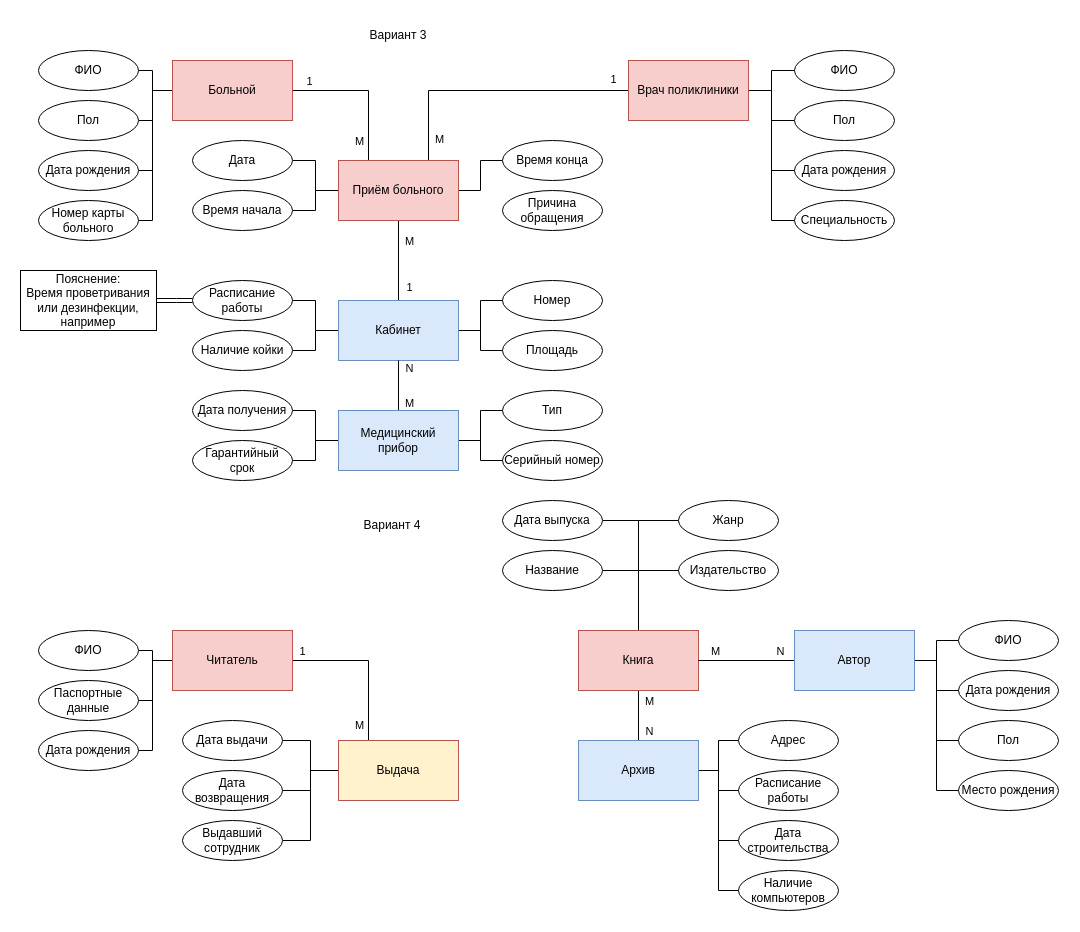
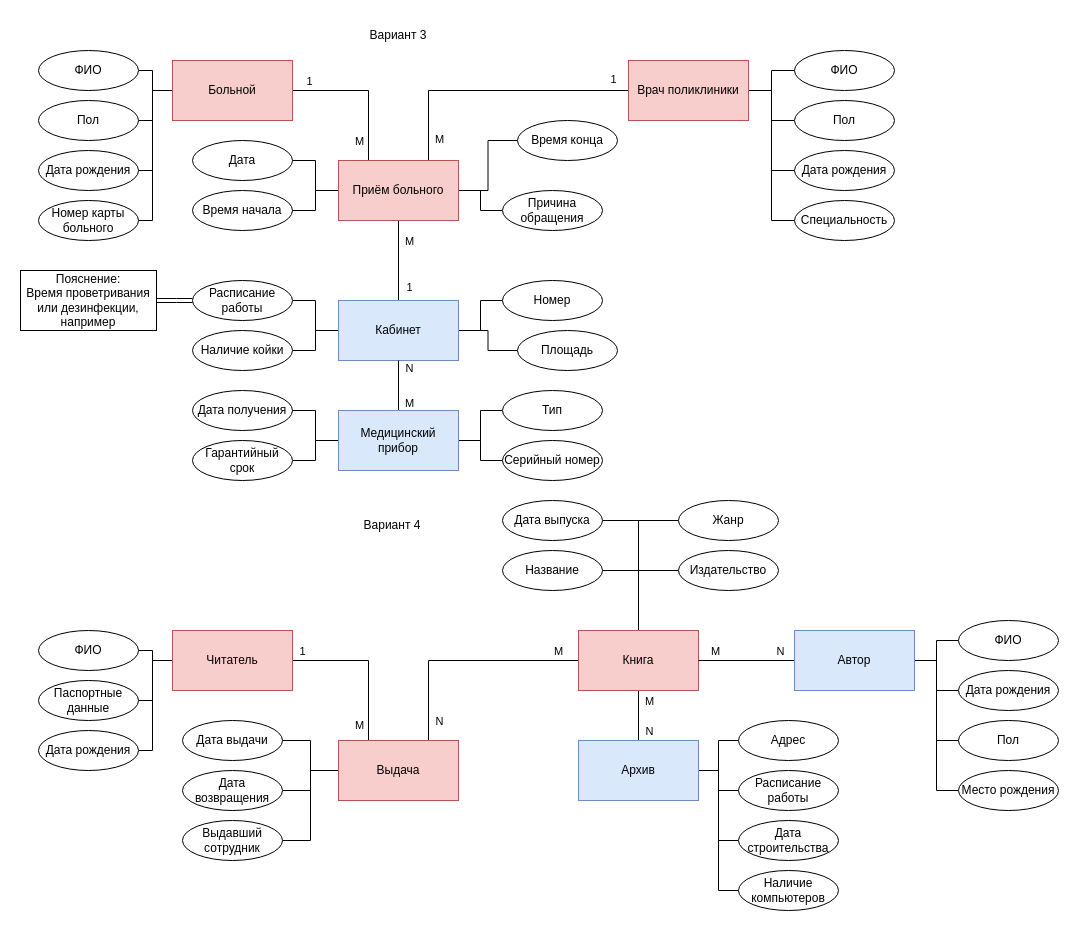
(553, 161) -> (568, 141)
none -> (482, 211)
(553, 351) -> (568, 351)
none -> (464, 661)
(399, 771) -> (399, 771)
